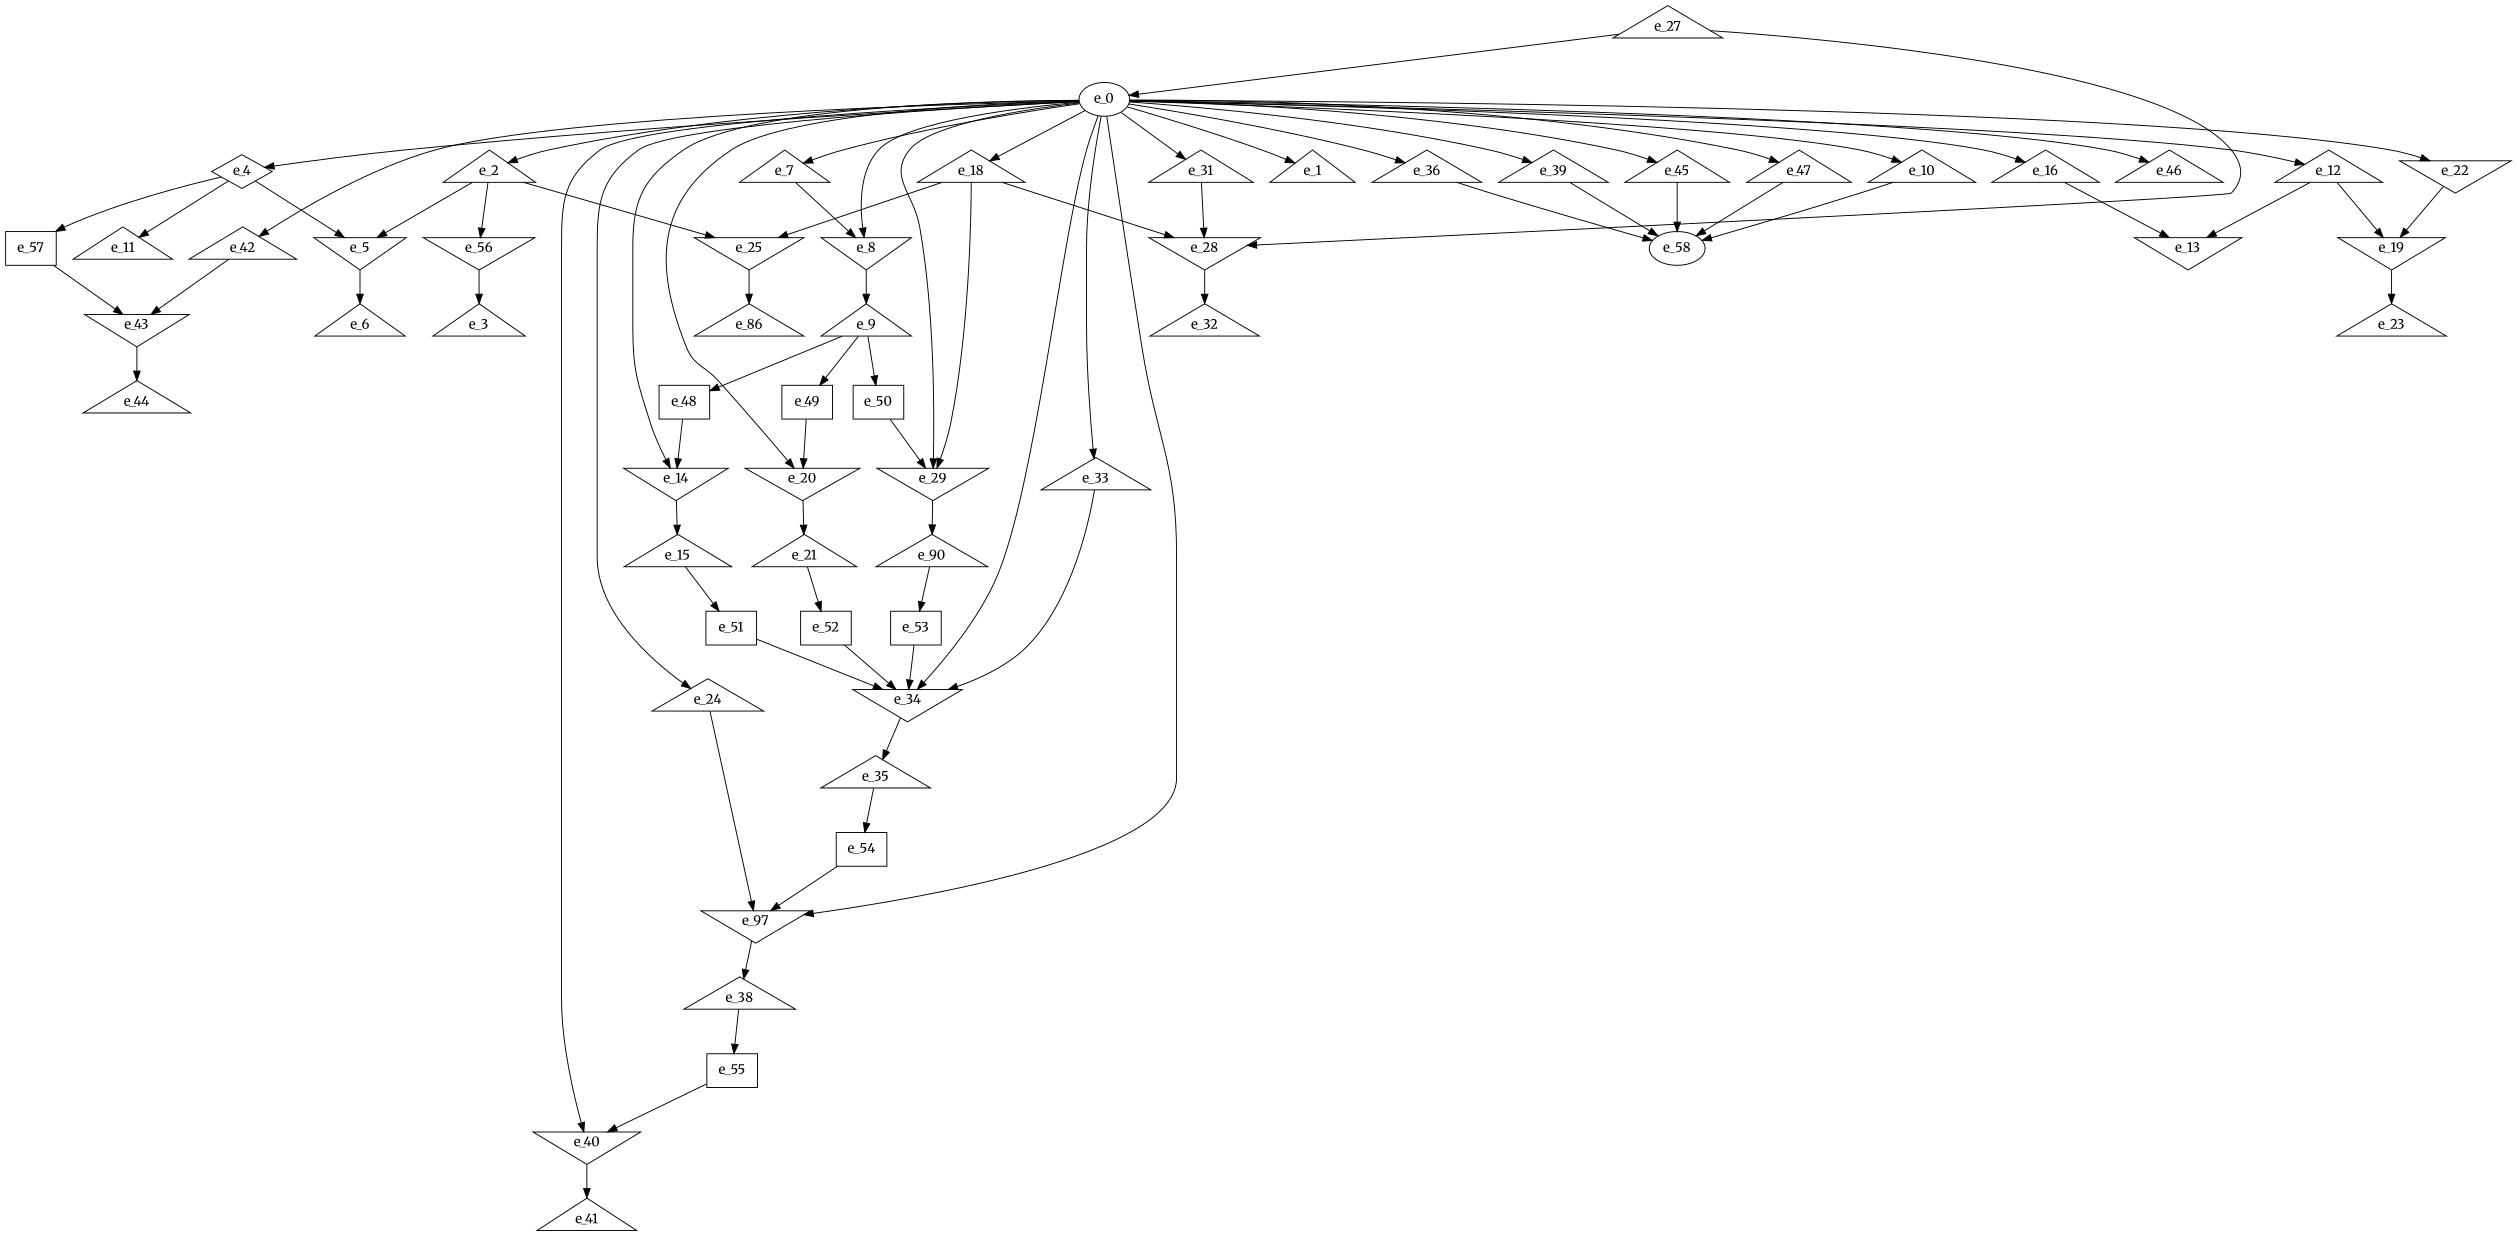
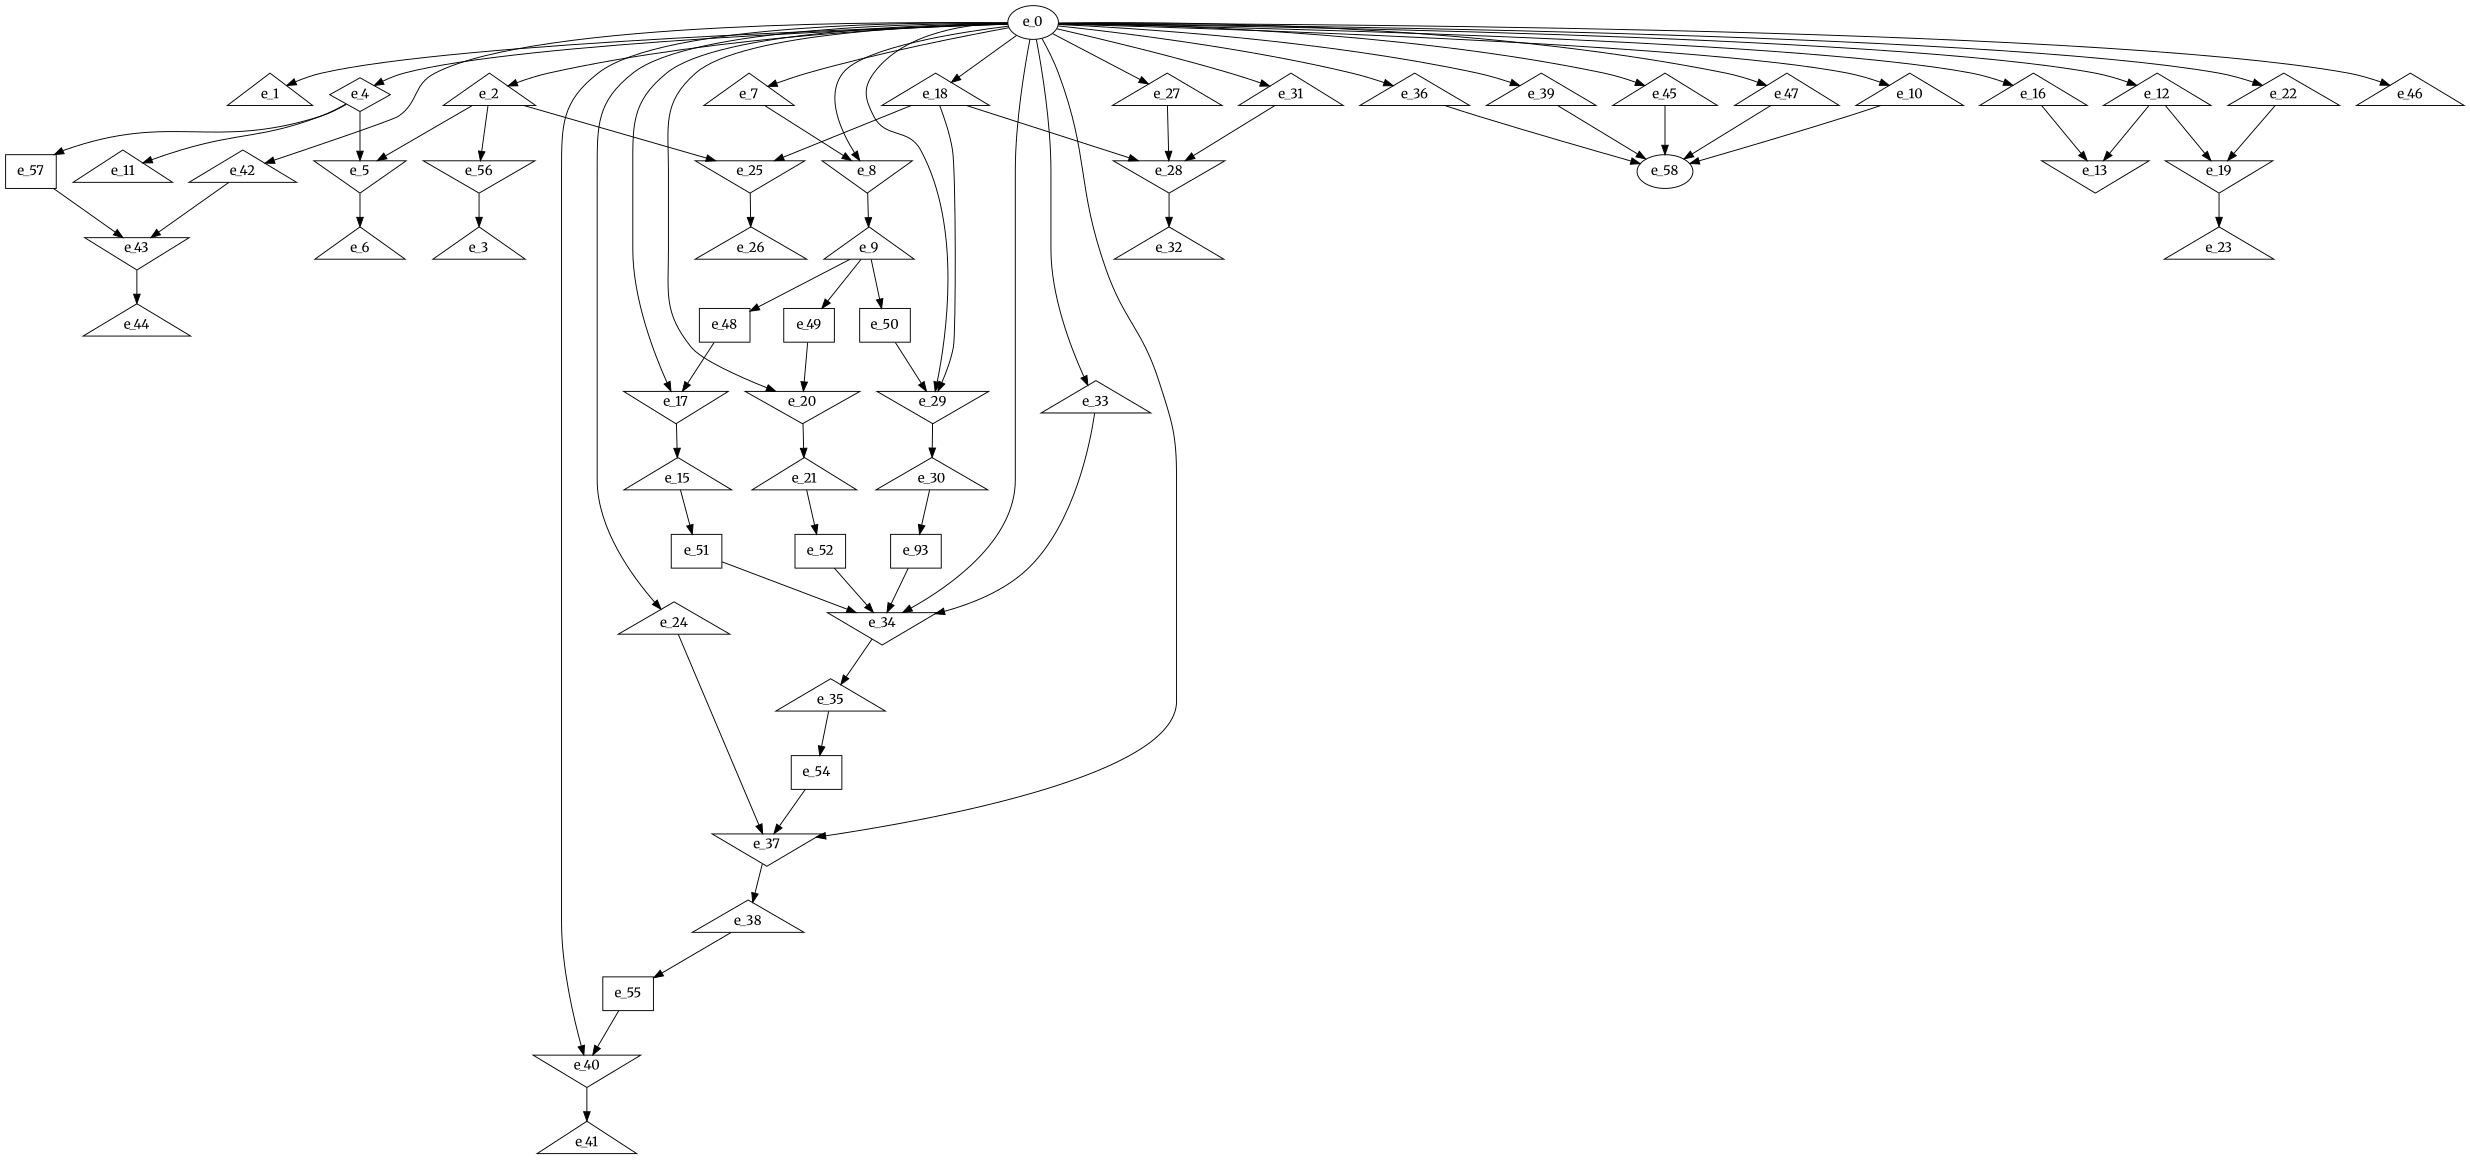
(1379, 64) -> (1096, 57)
(2455, 172) -> (2284, 95)
(749, 325) -> (751, 248)
(676, 479) -> (676, 402)
(932, 556) -> (932, 479)
(916, 628) -> (916, 551)
(756, 922) -> (767, 845)
